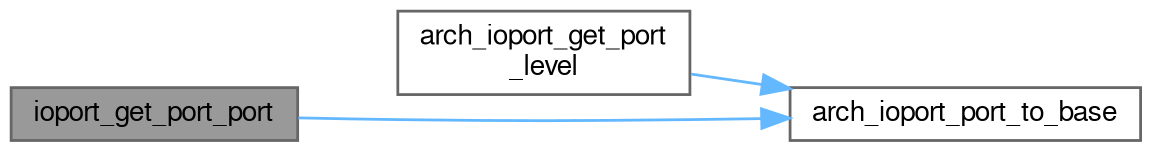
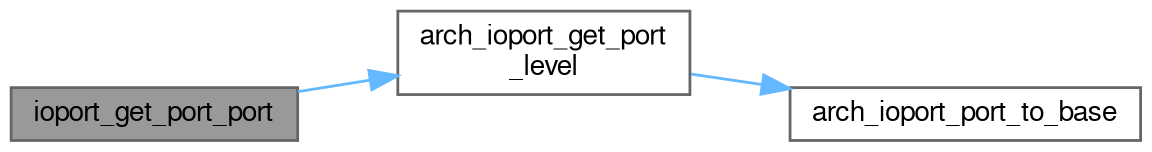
(530, 121) -> (334, 86)
